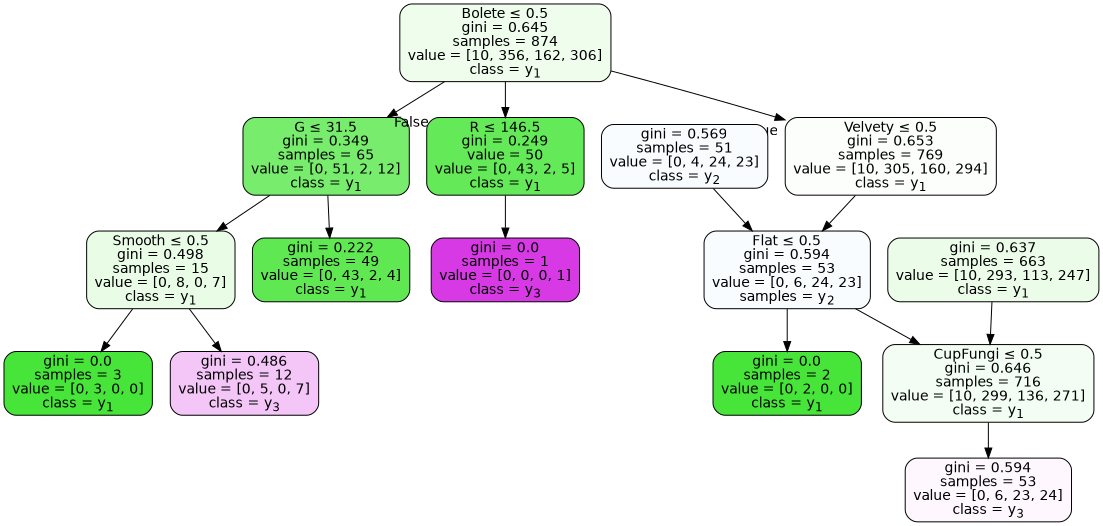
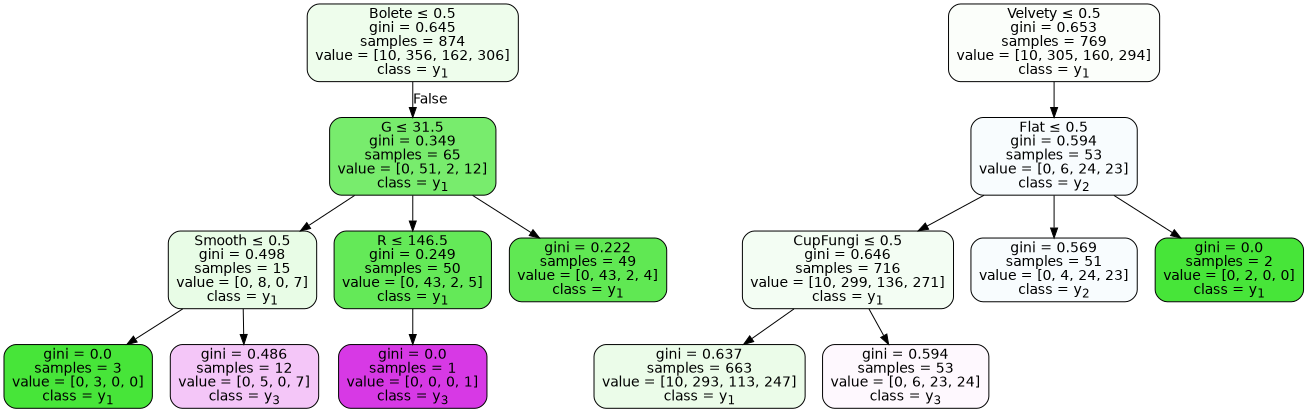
(693, 93) -> none
(505, 95) -> (413, 208)
(505, 155) -> (413, 269)
(729, 206) -> (1054, 212)
(783, 297) -> (1050, 183)
(991, 318) -> (773, 324)
